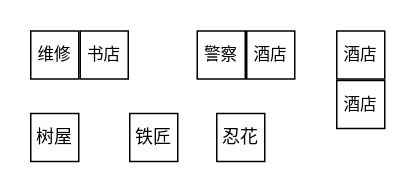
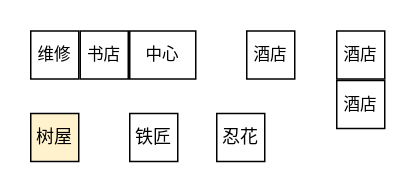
none -> (163, 55)
(221, 55) -> none
(55, 137) -> (55, 137)
